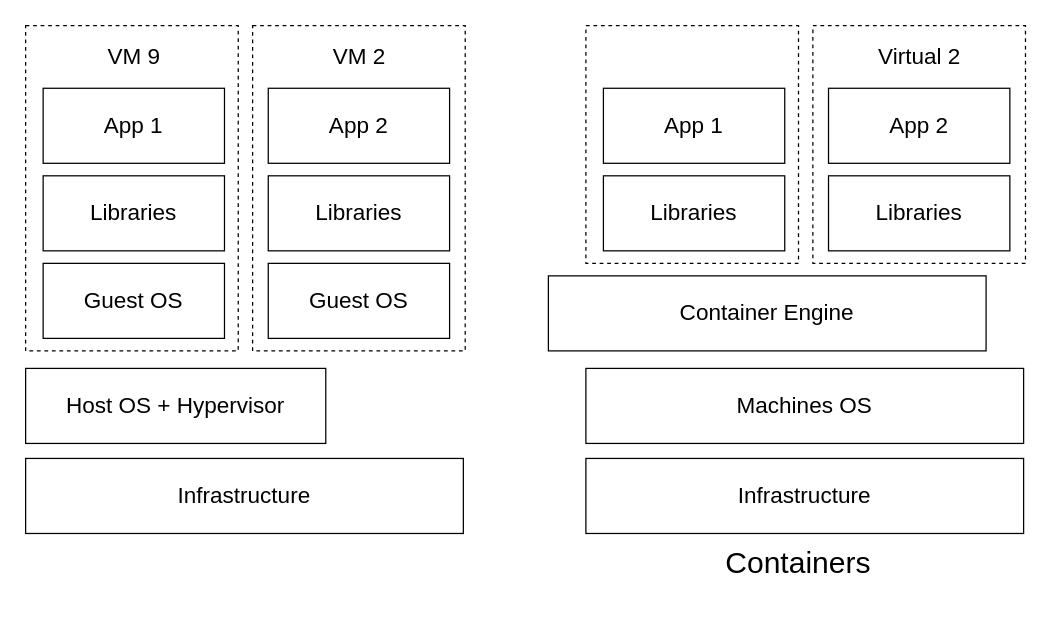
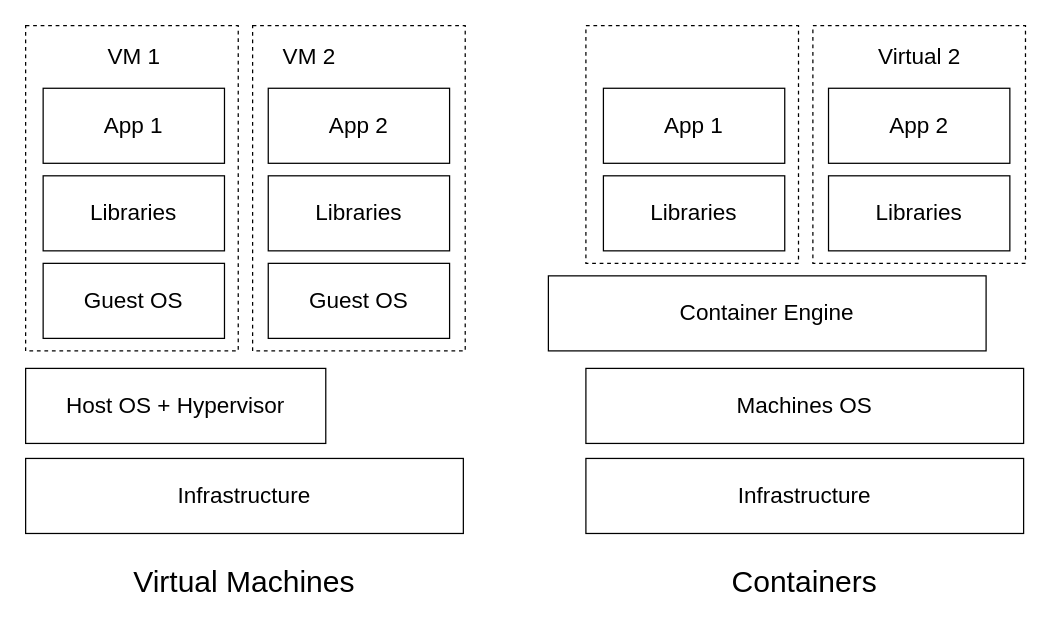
(134, 57) -> (134, 57)
(359, 57) -> (309, 57)
(798, 563) -> (804, 582)
none -> (244, 582)
